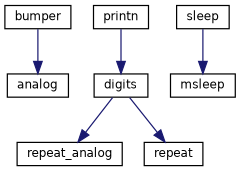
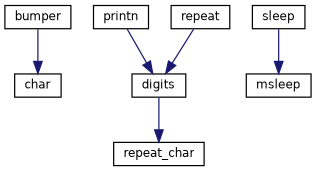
(38, 86) -> (38, 86)
(144, 115) -> (183, 46)
(70, 154) -> (159, 154)
